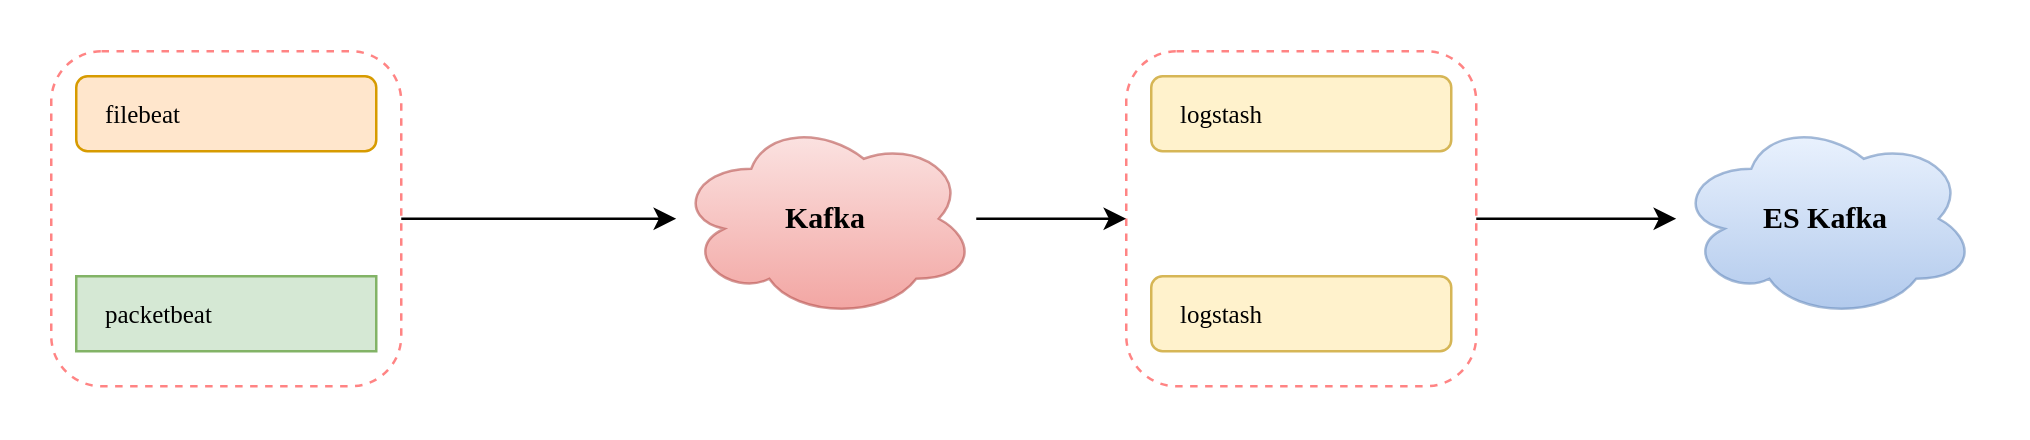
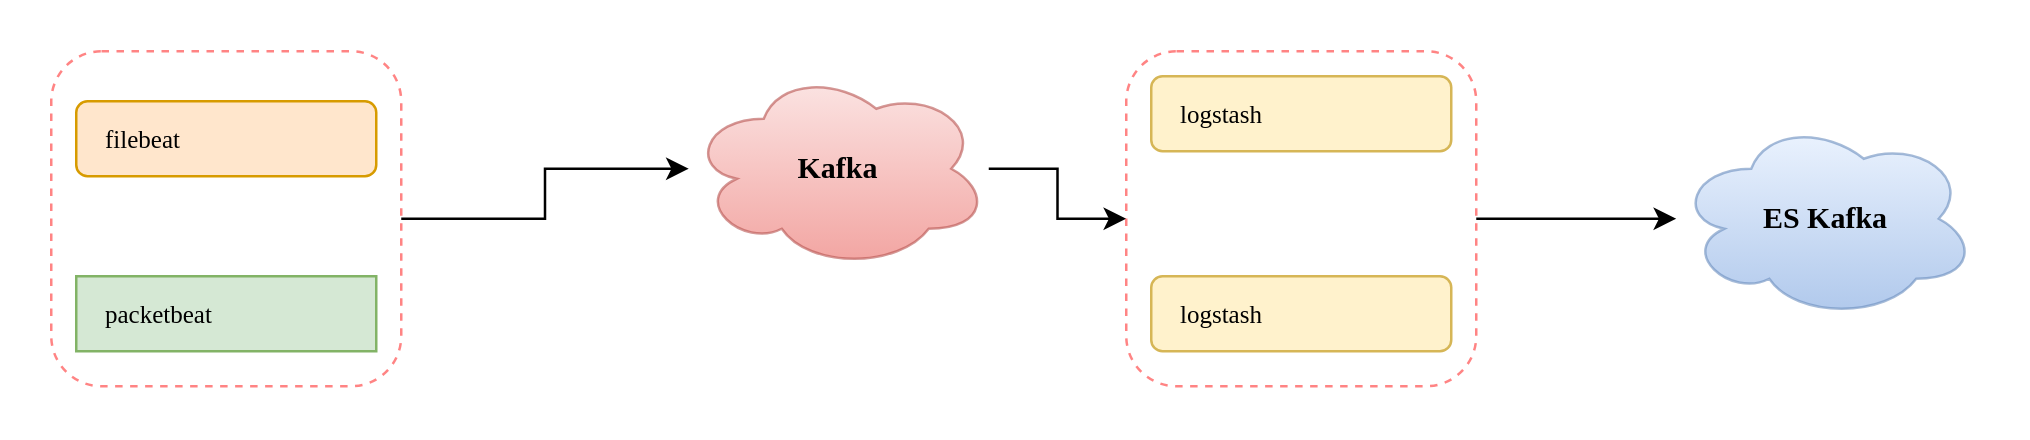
(226, 114) -> (226, 139)
(826, 219) -> (839, 169)
